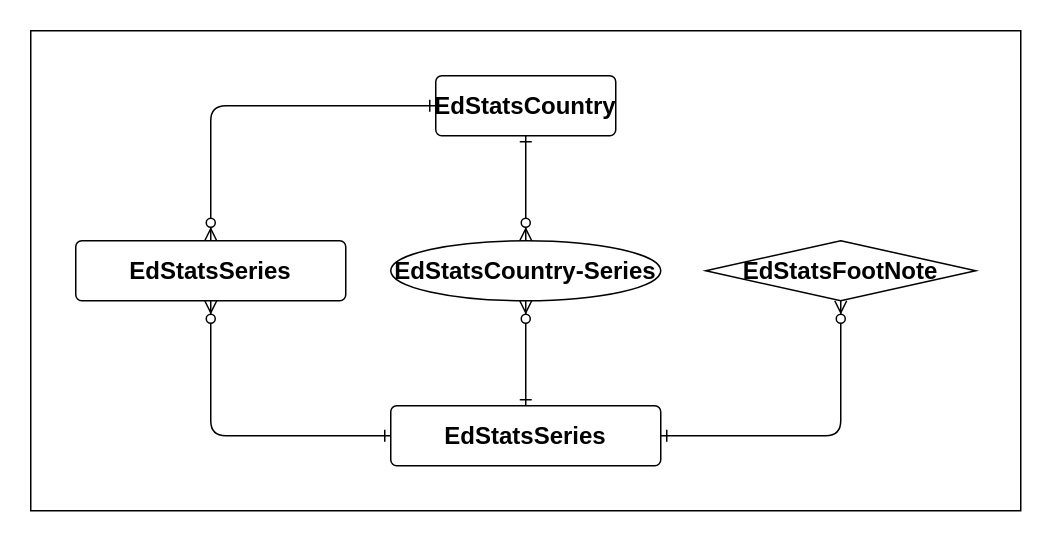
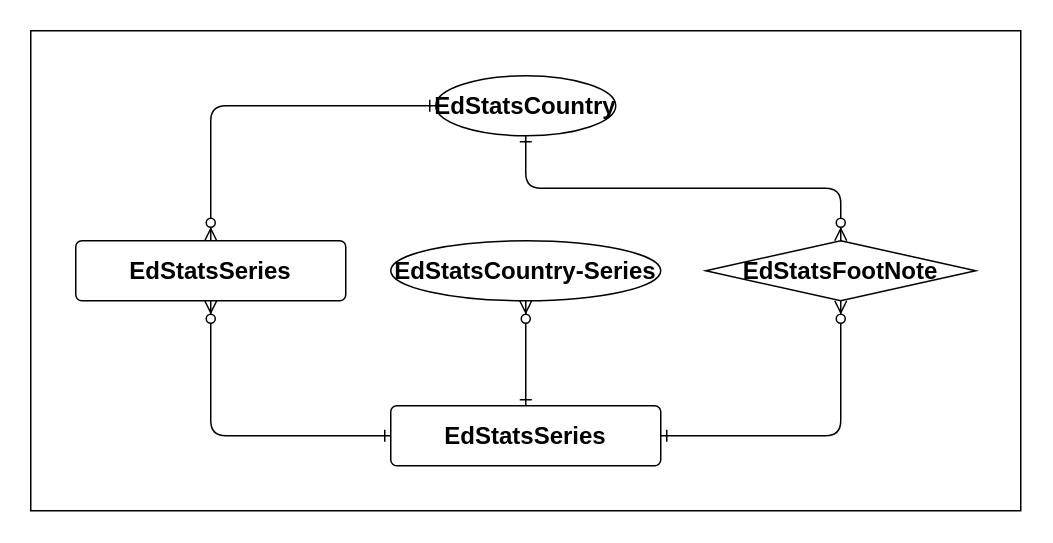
(526, 106) -> (526, 106)
(526, 208) -> (703, 188)
